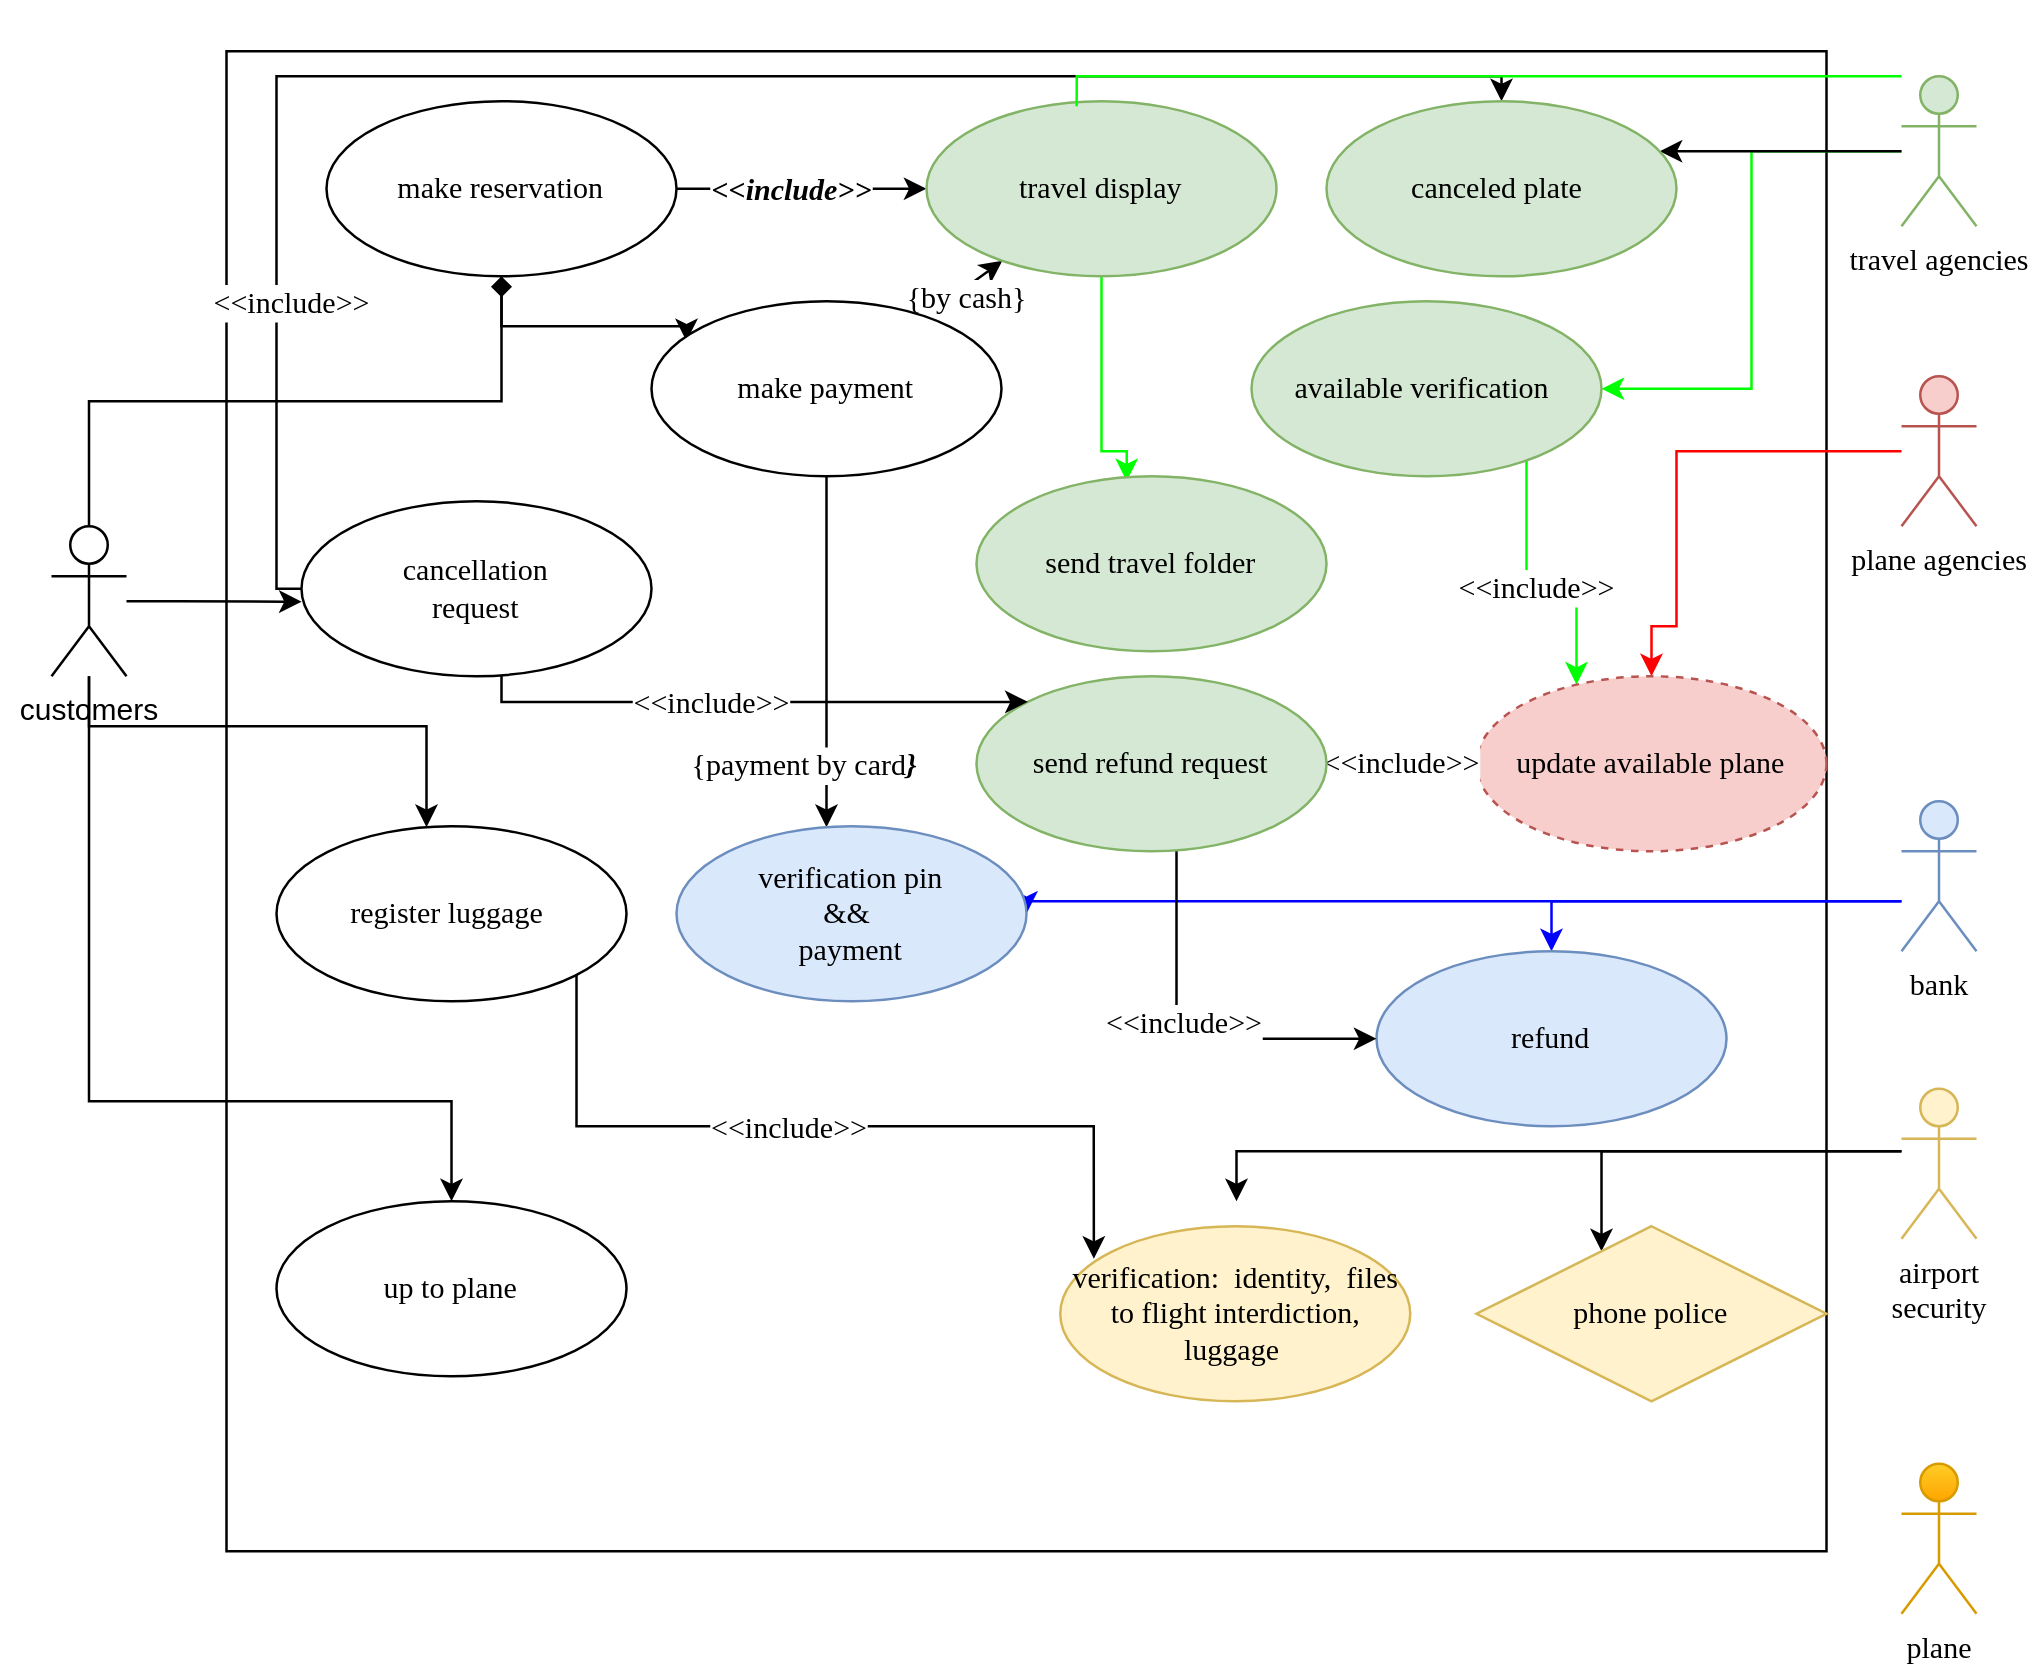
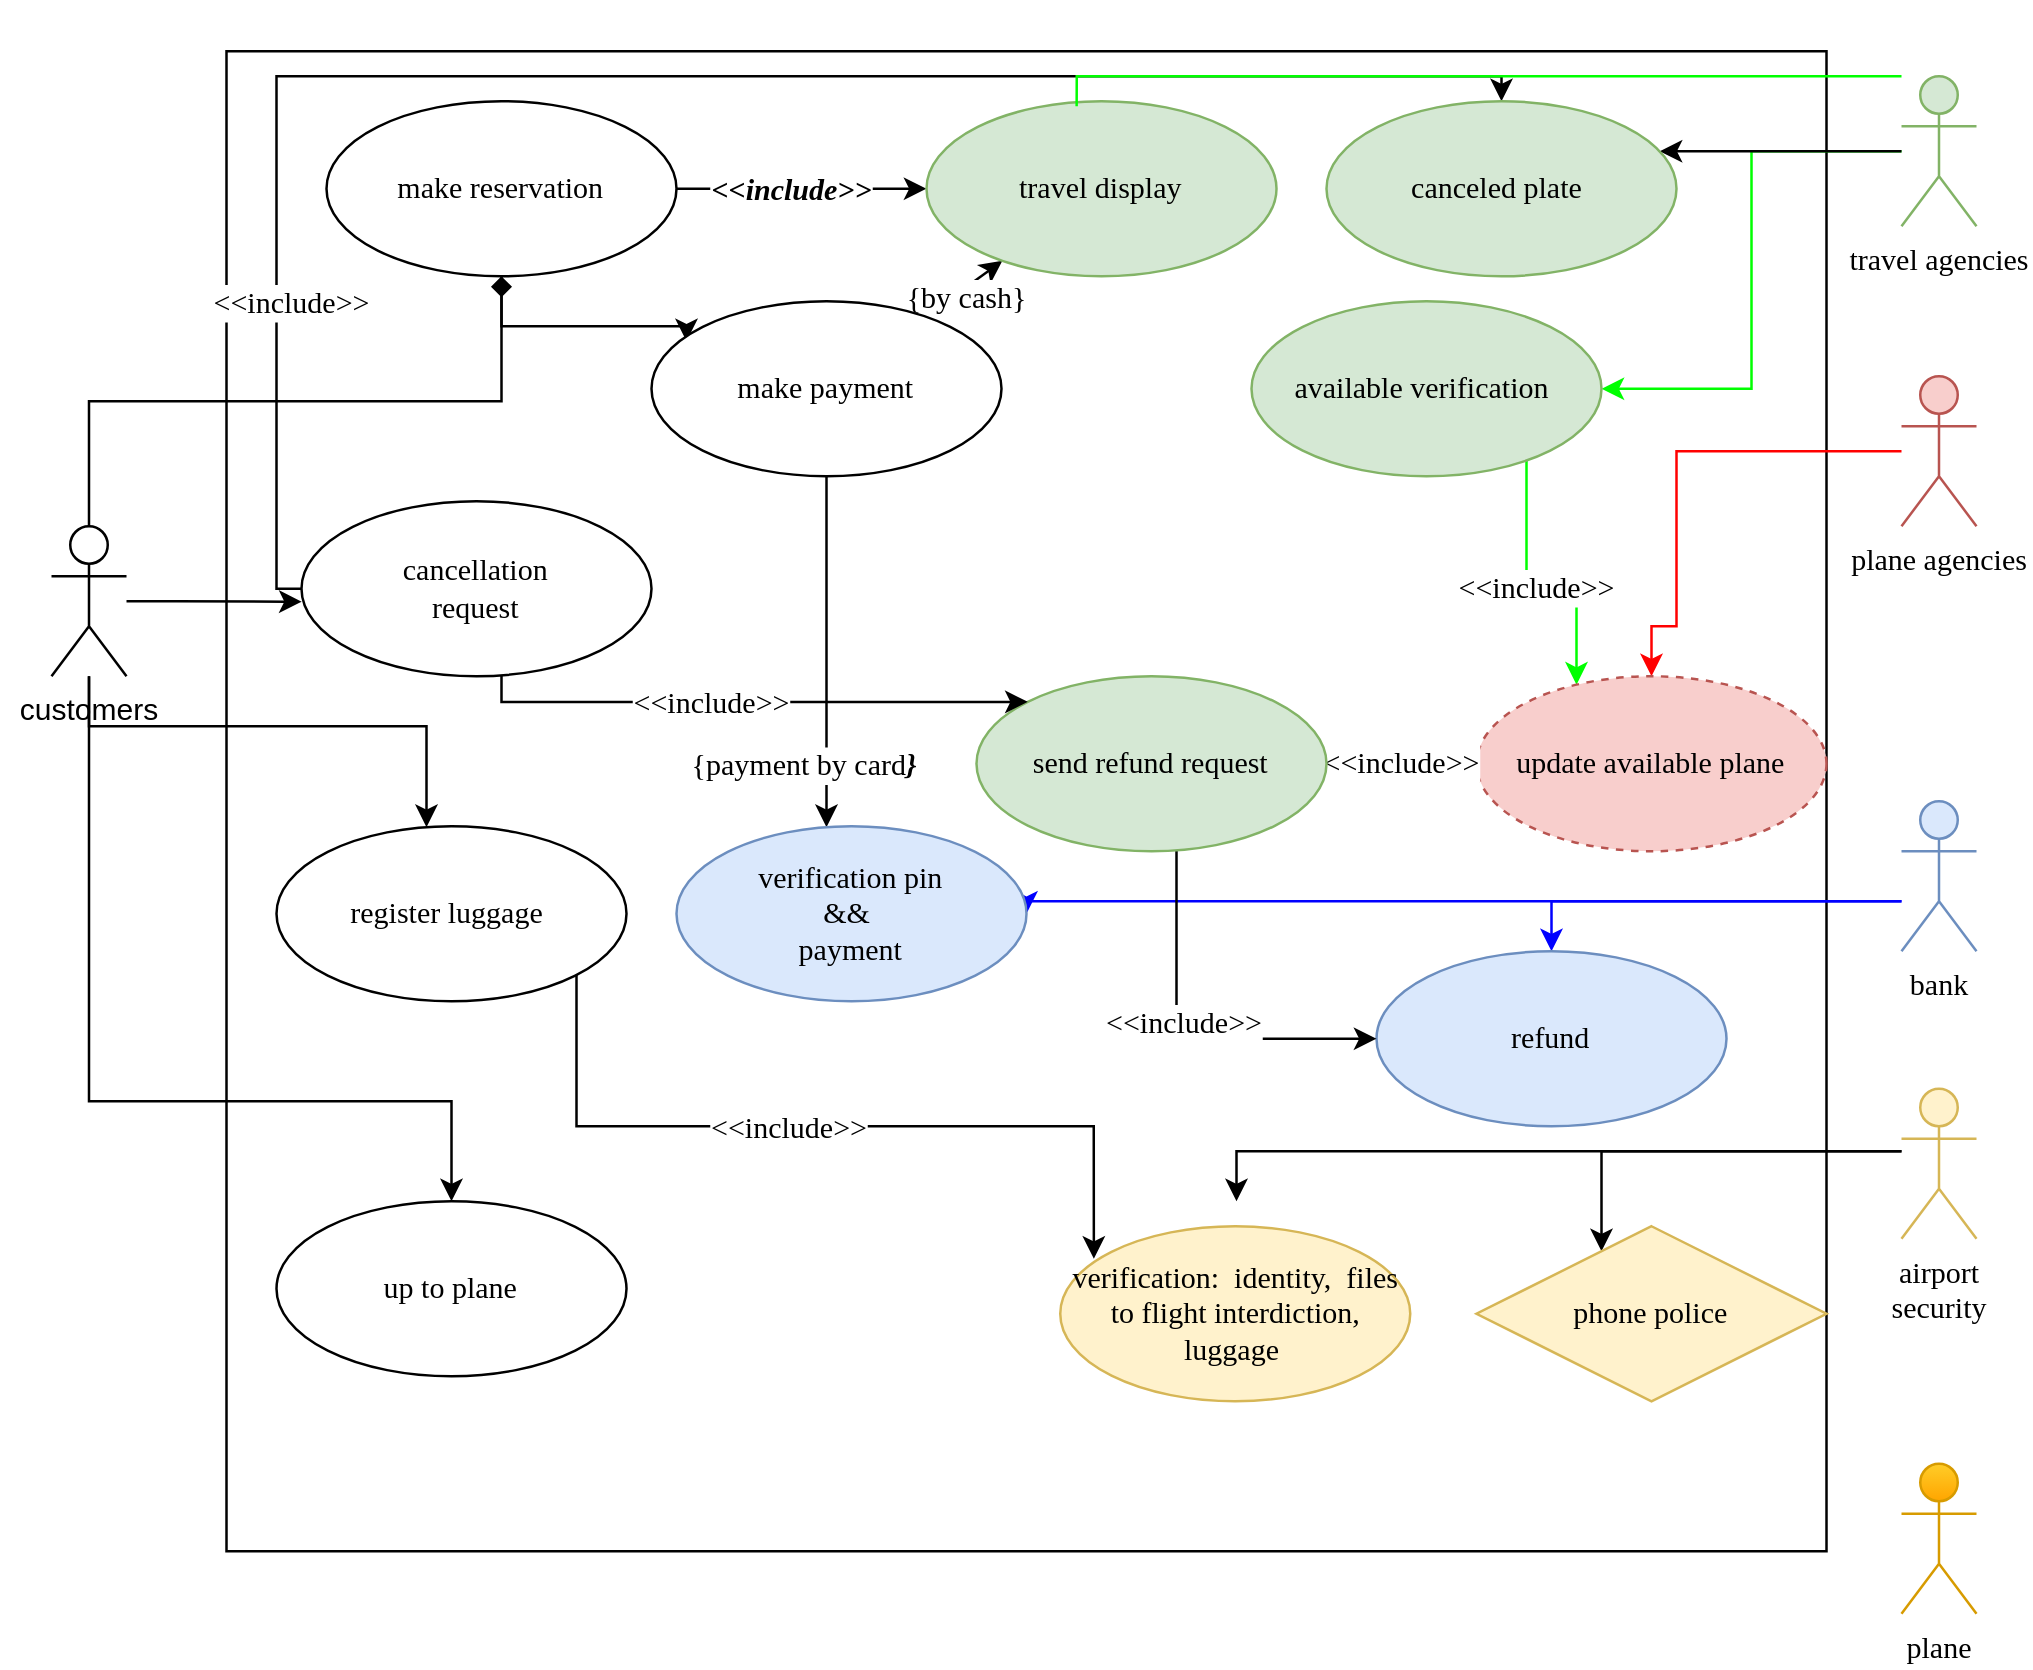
(1101, 383) -> none
(1151, 564) -> none
